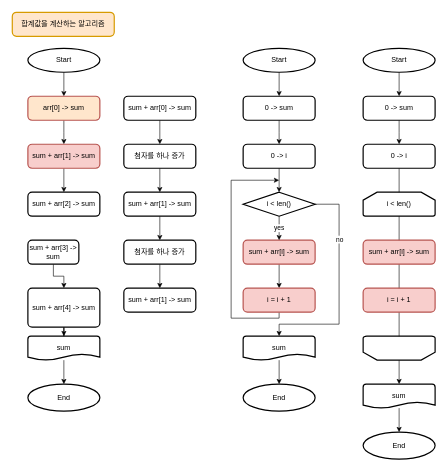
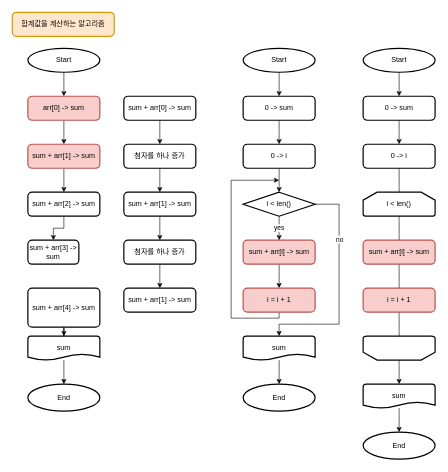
(64, 108) -> (64, 108)
none -> (53, 231)
(54, 276) -> none
